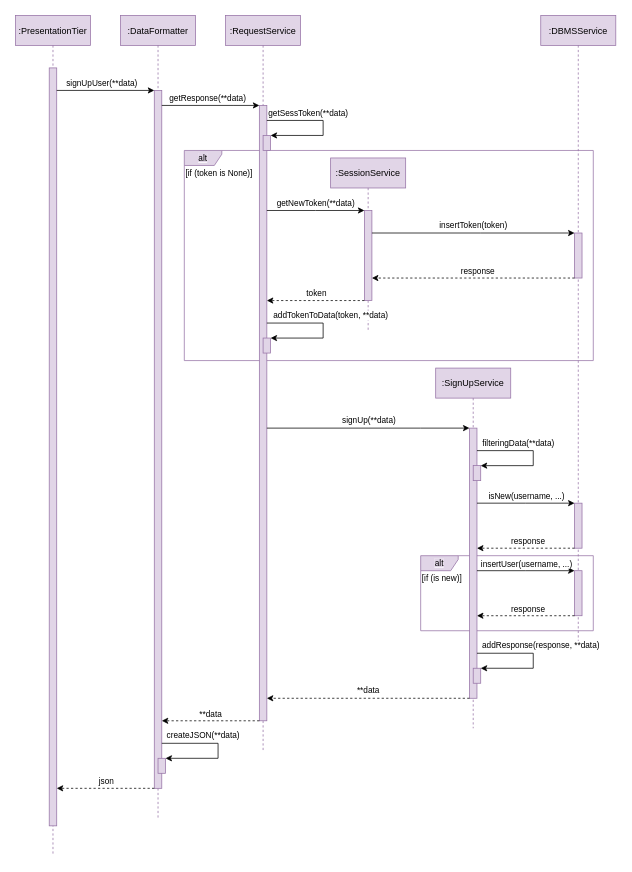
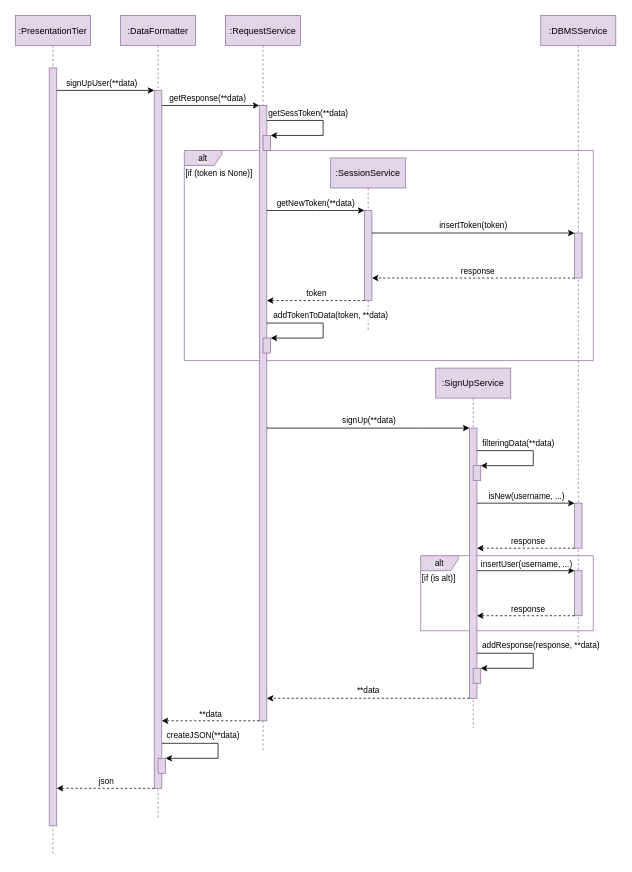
(448, 578) -> (447, 578)
